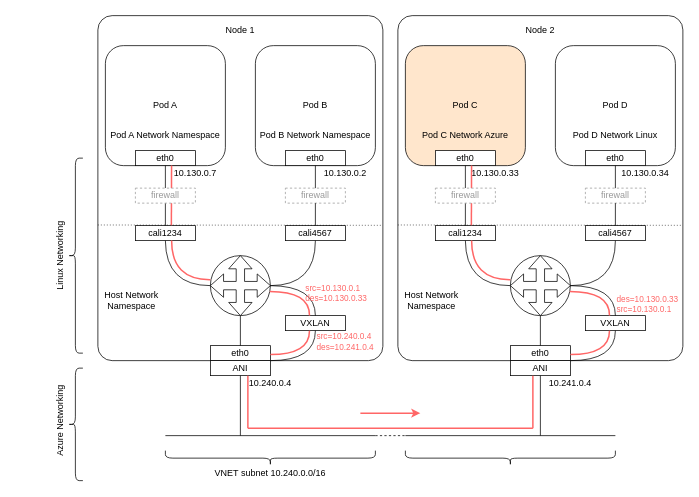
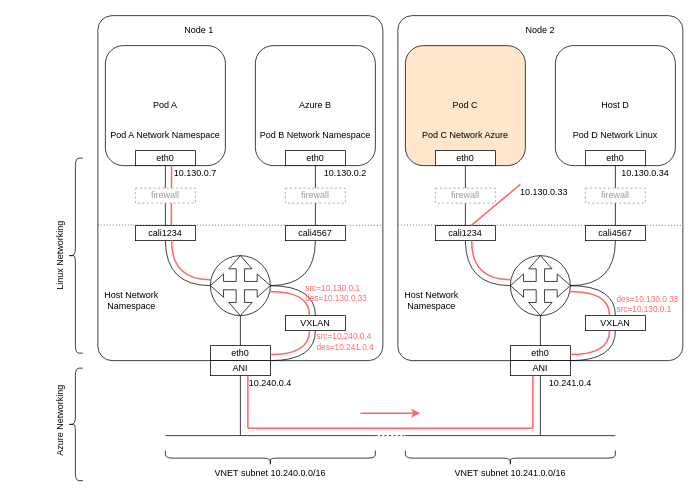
(240, 30) -> (199, 30)
(315, 105) -> (315, 105)
(615, 105) -> (615, 105)
(495, 173) -> (544, 192)
none -> (510, 473)
